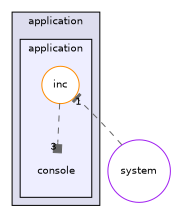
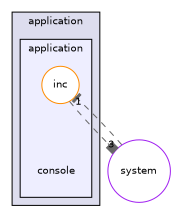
(59, 123) -> (85, 120)
